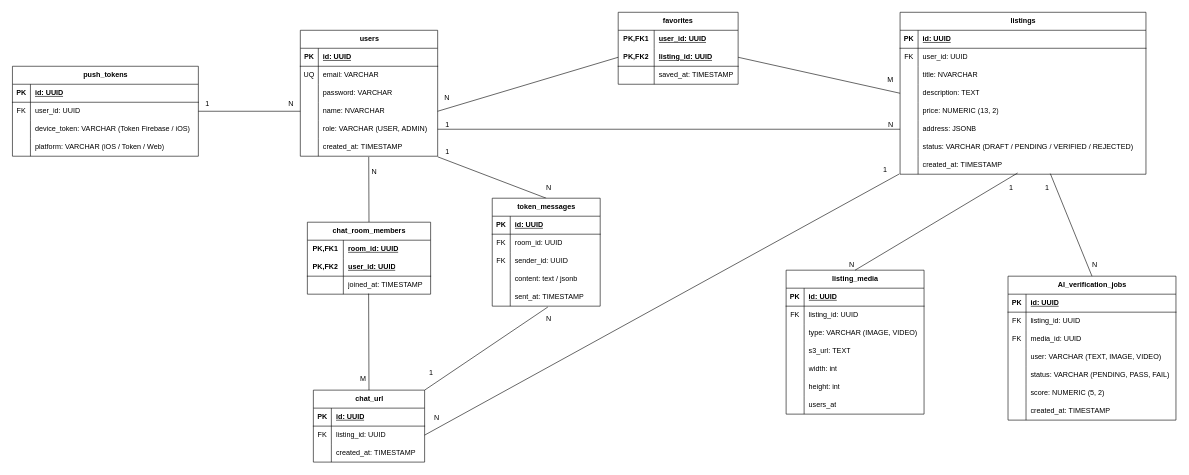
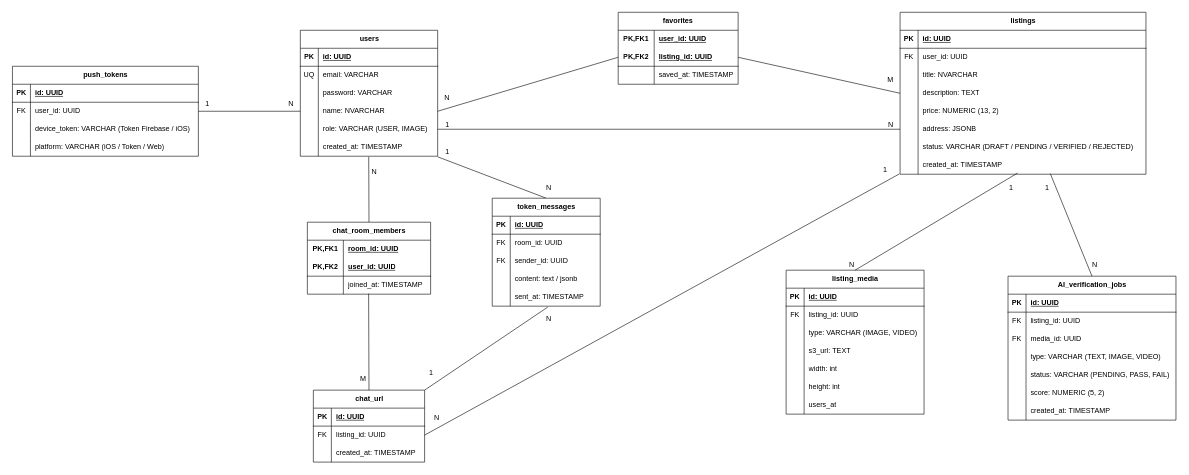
(373, 129) -> (373, 129)
(1096, 357) -> (1096, 357)
